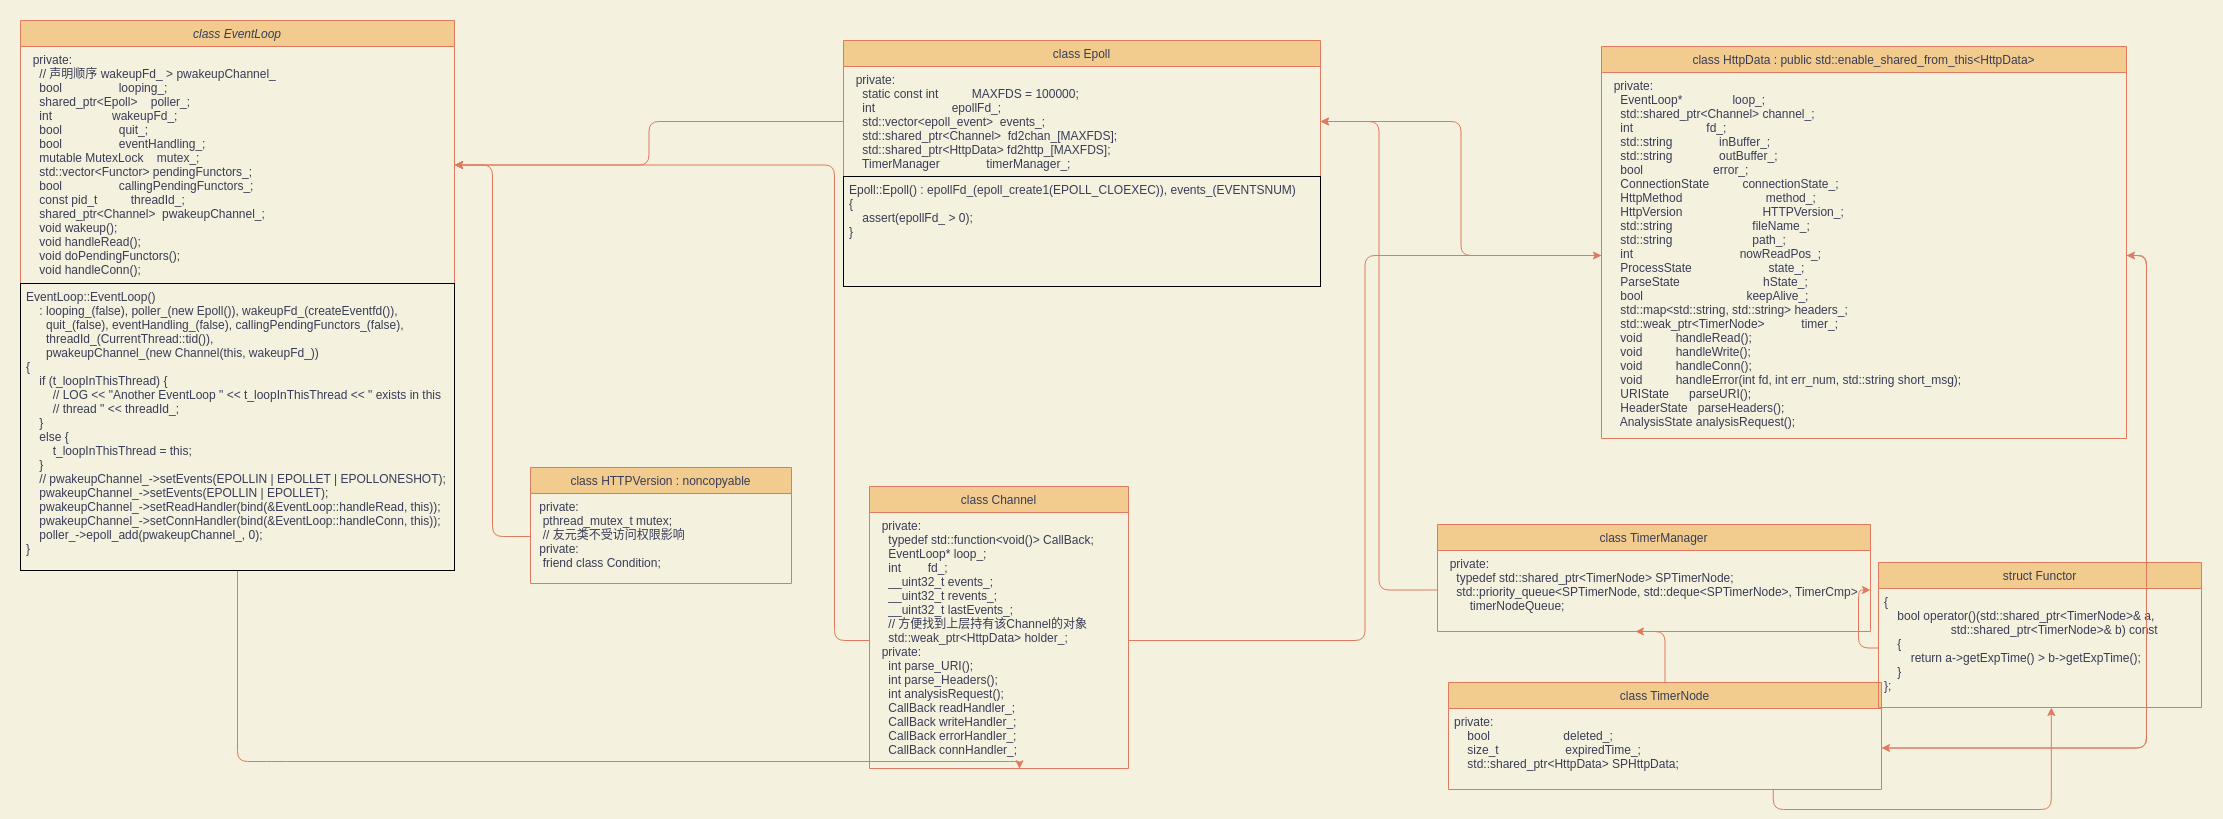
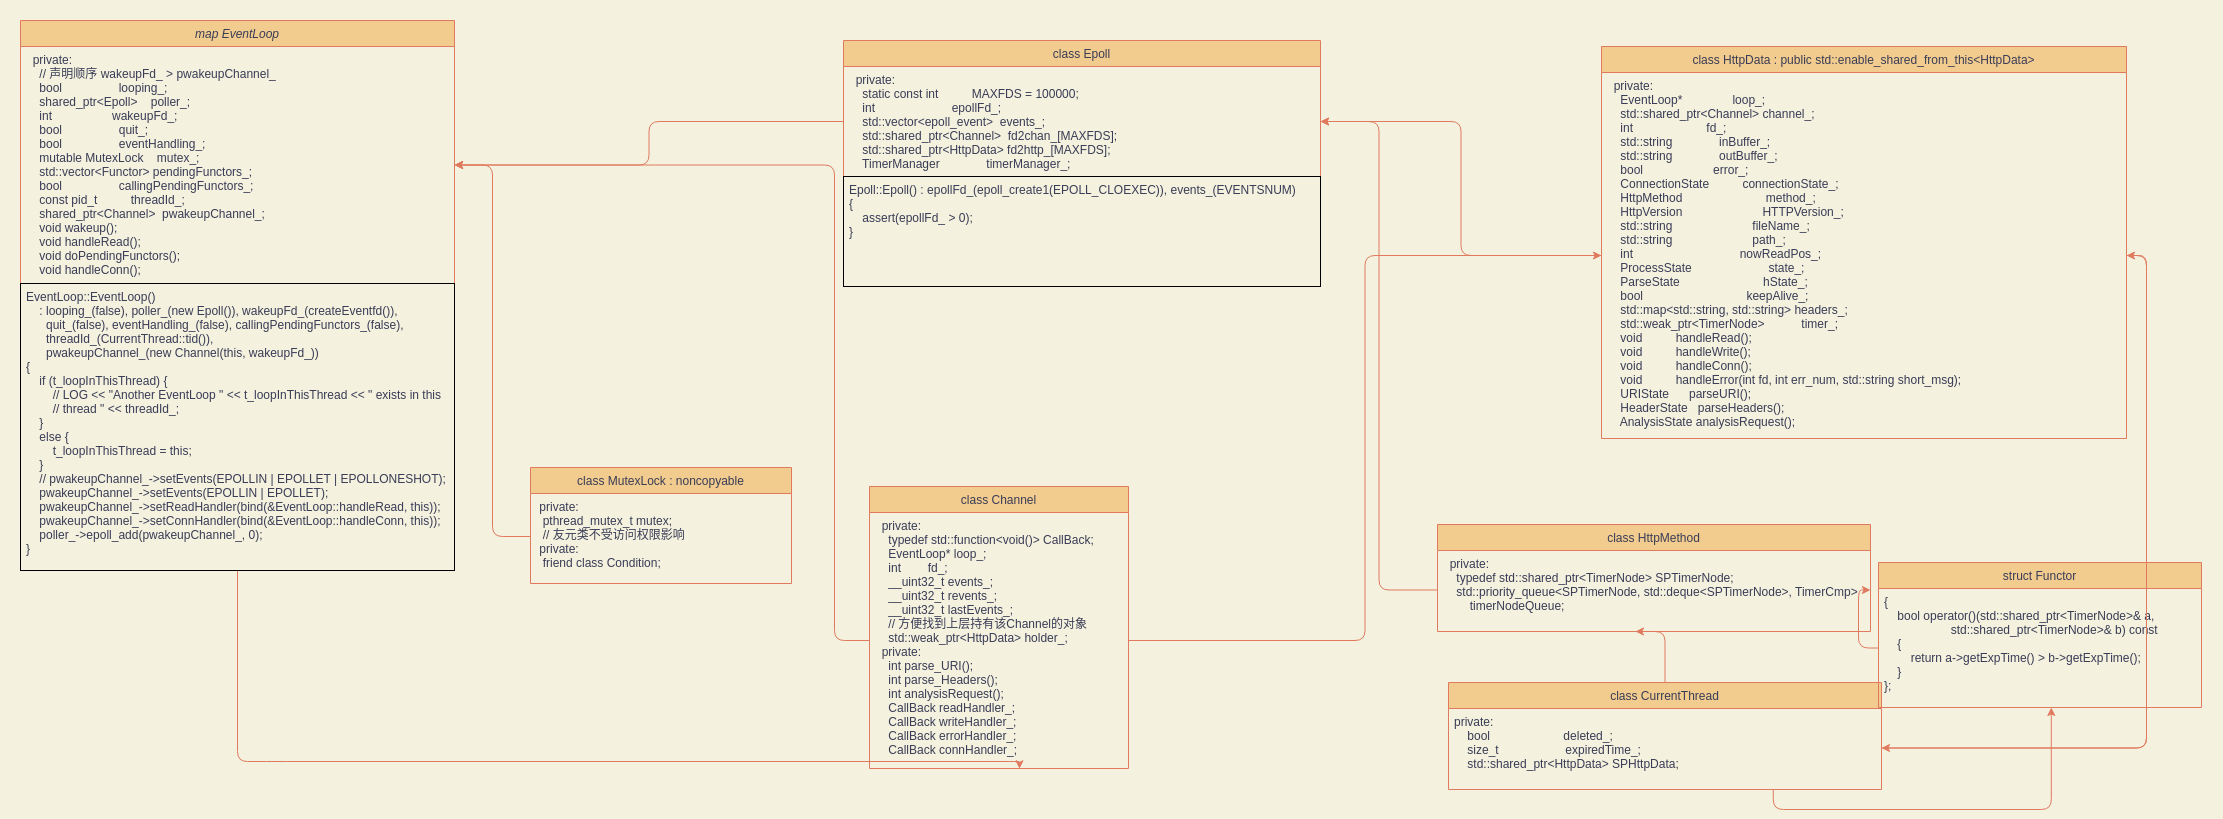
(237, 34) -> (237, 34)
(661, 481) -> (661, 481)
(1654, 538) -> (1654, 538)
(1665, 696) -> (1665, 696)
